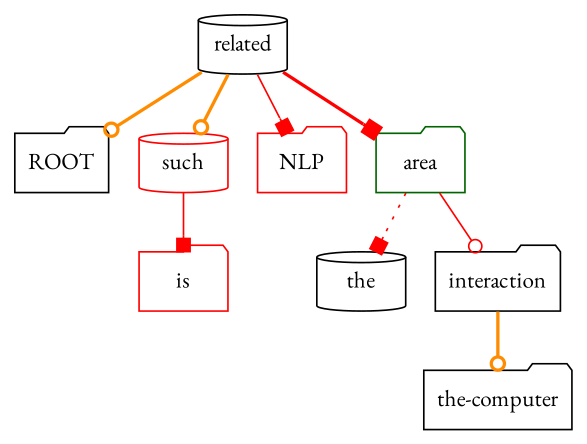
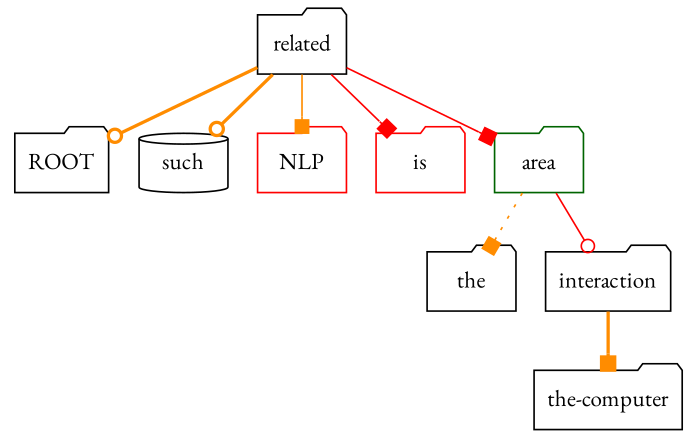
(243, 44) -> (302, 44)
(269, 96) -> (302, 96)
(323, 98) -> (413, 100)
(184, 163) -> (184, 163)
(184, 214) -> (355, 98)
(395, 215) -> (509, 215)
(361, 281) -> (472, 281)
(498, 334) -> (608, 333)
